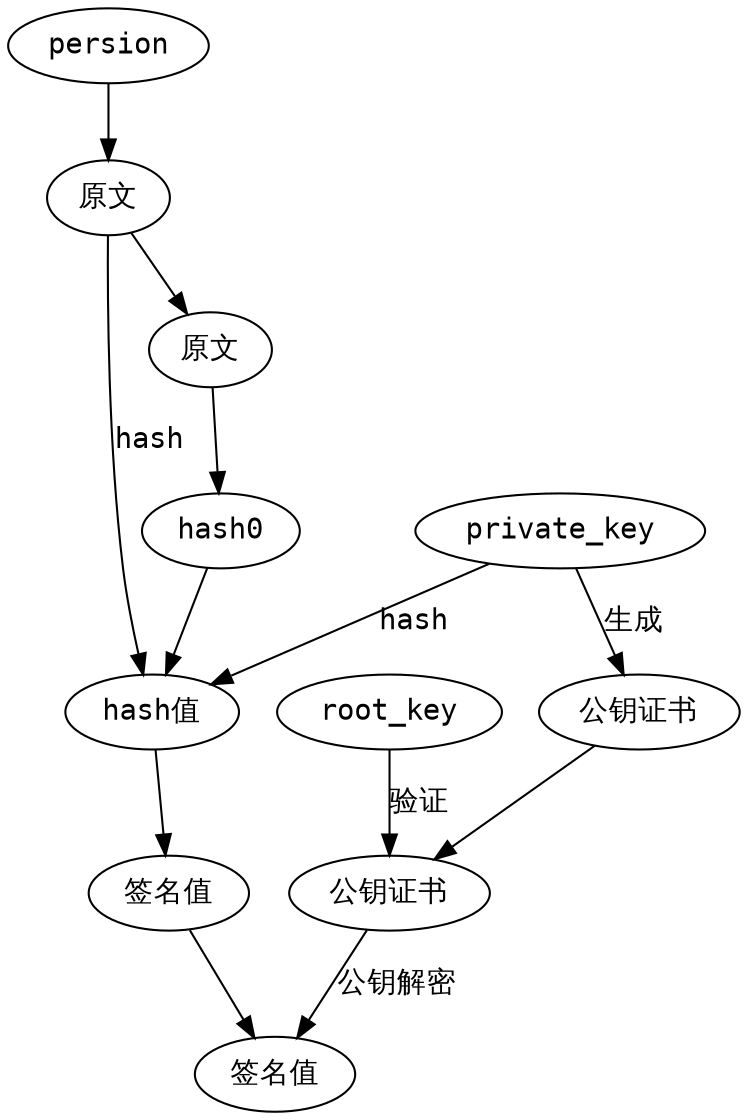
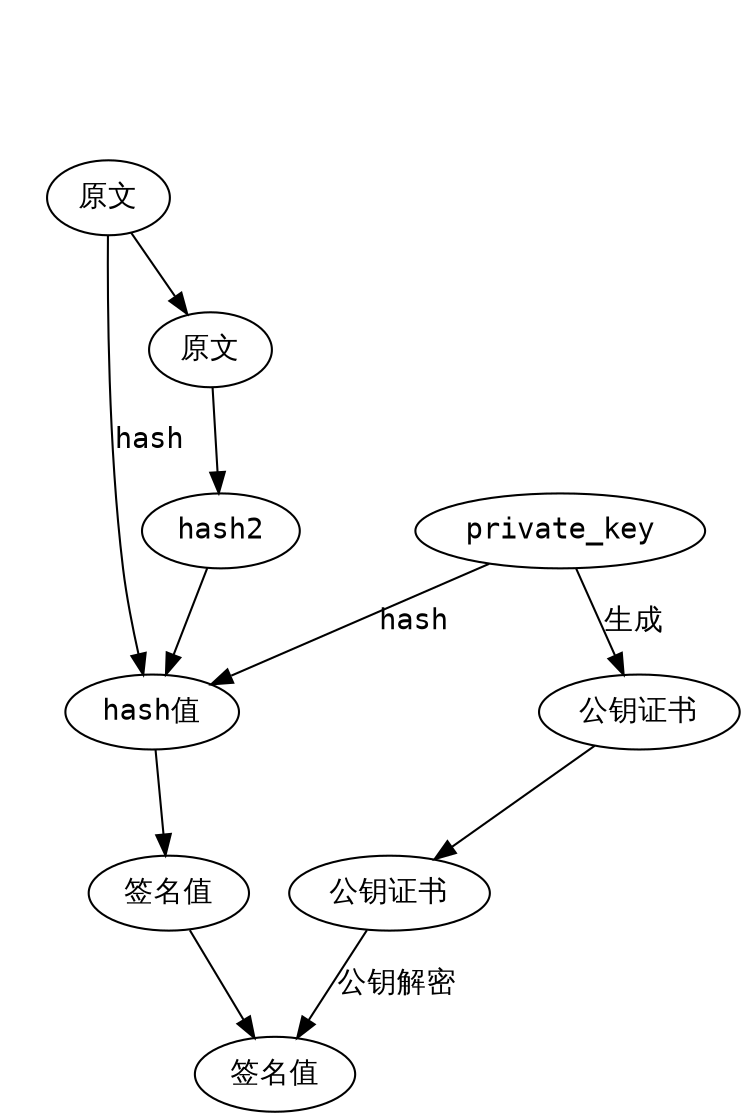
(108, 46) -> none
(221, 531) -> (221, 531)
(390, 712) -> none
